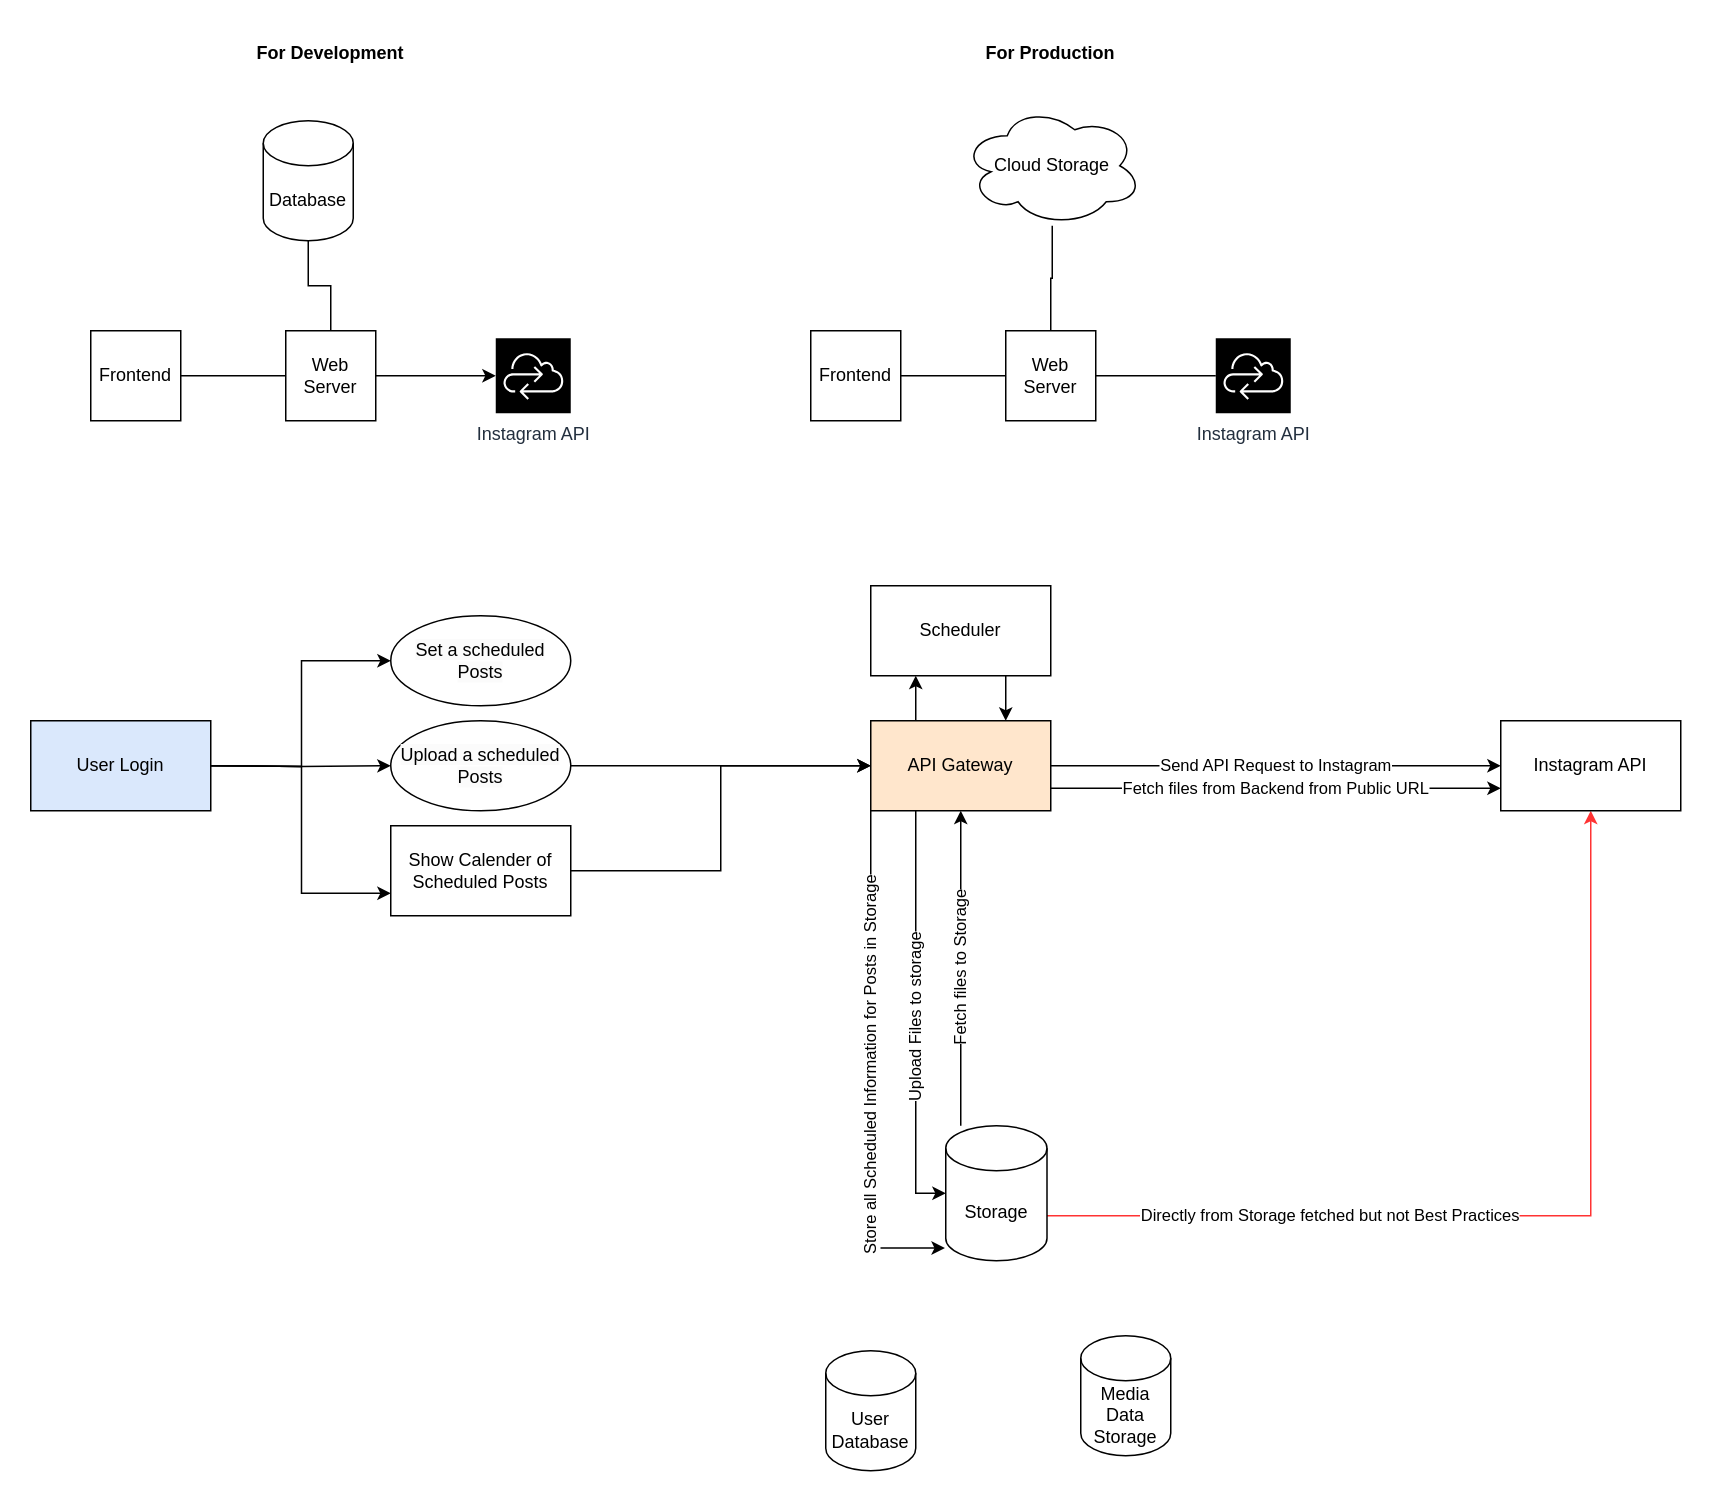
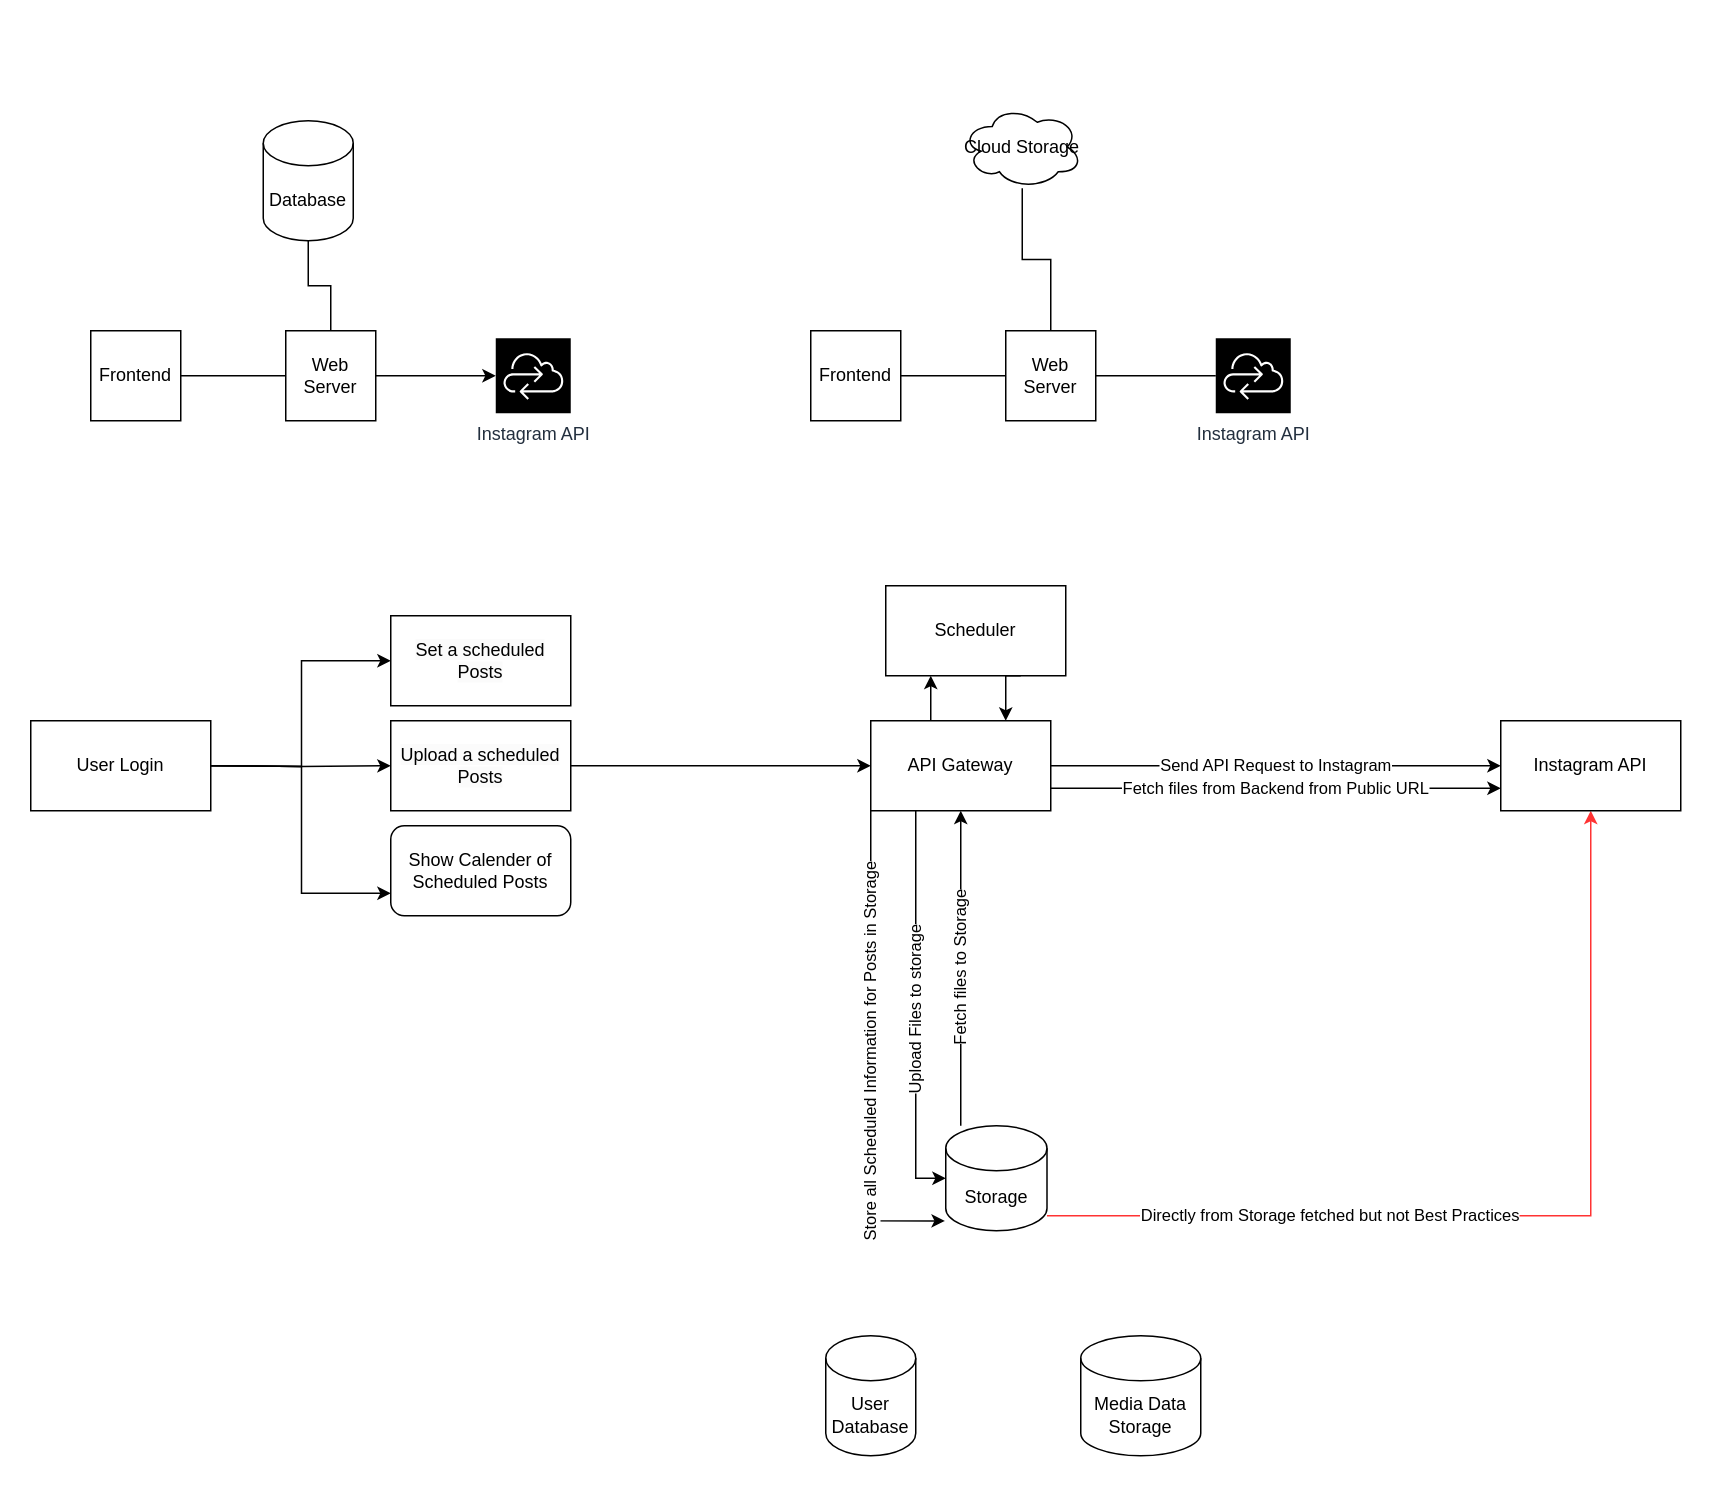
(331, 53) -> none
(1051, 53) -> none
(1052, 166) -> (1022, 147)
(961, 631) -> (976, 631)
(481, 661) -> (481, 661)
(121, 766) -> (121, 766)
(481, 766) -> (481, 766)
(961, 766) -> (961, 766)
(481, 871) -> (481, 871)
(697, 871) -> none
(996, 1193) -> (996, 1178)
(1126, 1396) -> (1141, 1396)
(871, 1411) -> (871, 1396)
